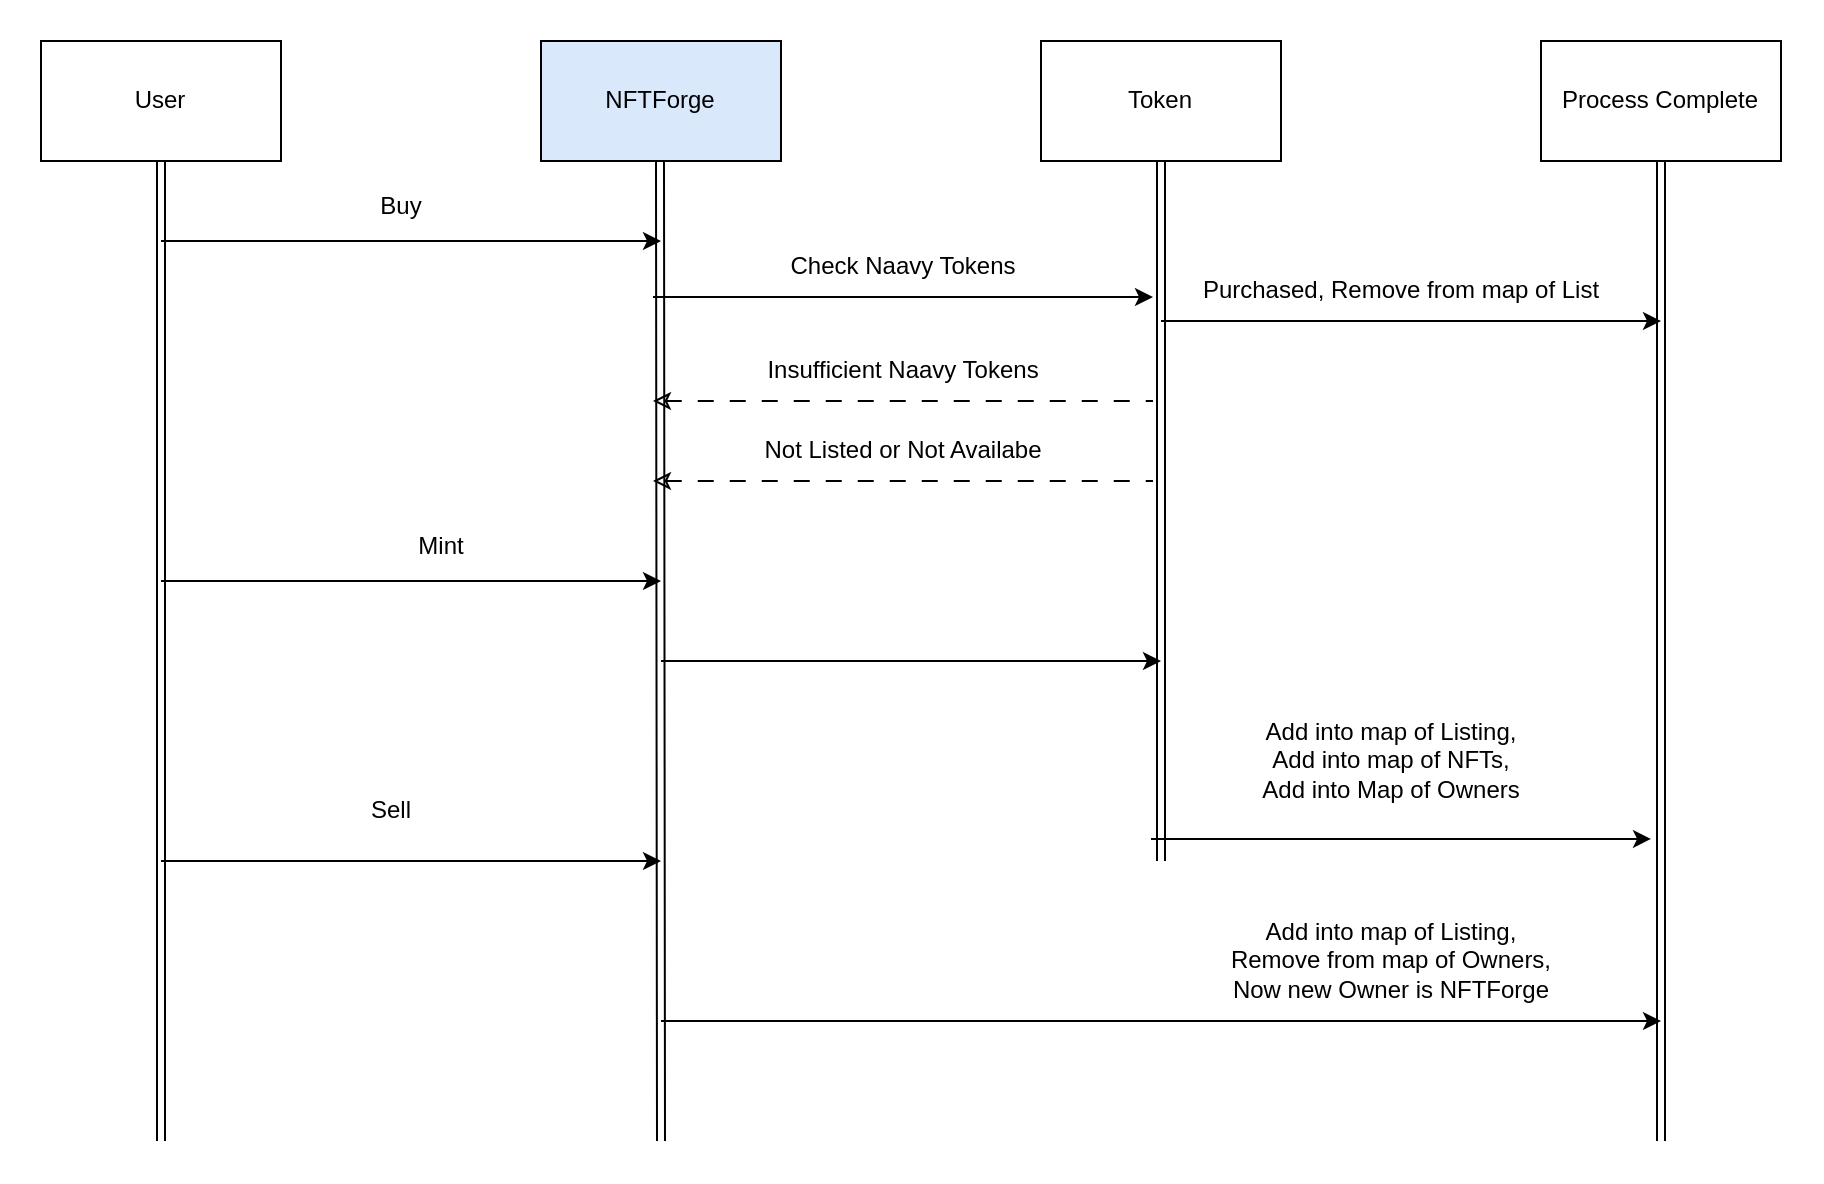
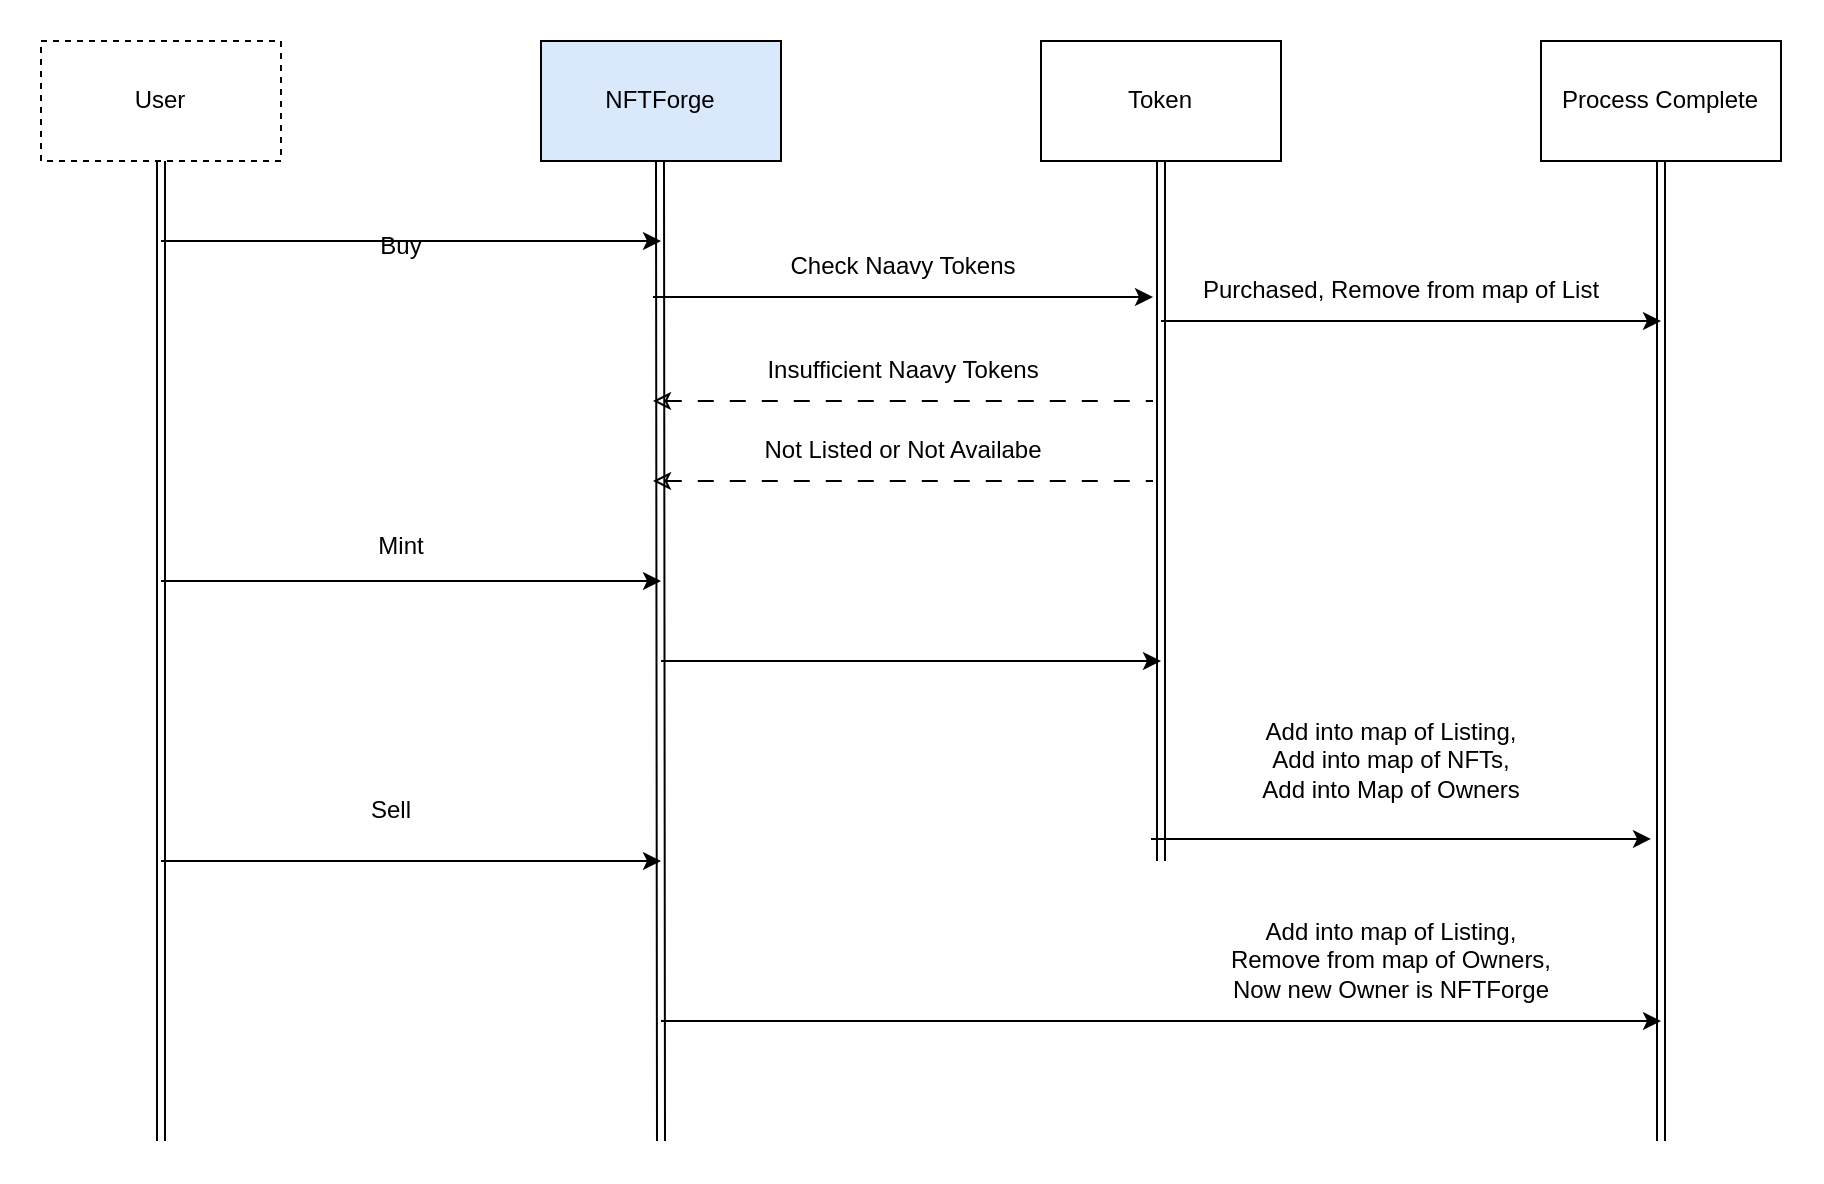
(161, 101) -> (161, 101)
(401, 207) -> (401, 247)
(441, 547) -> (401, 547)
